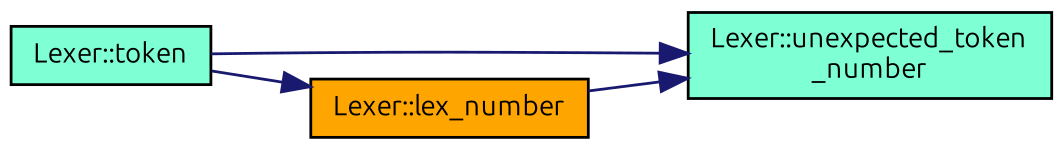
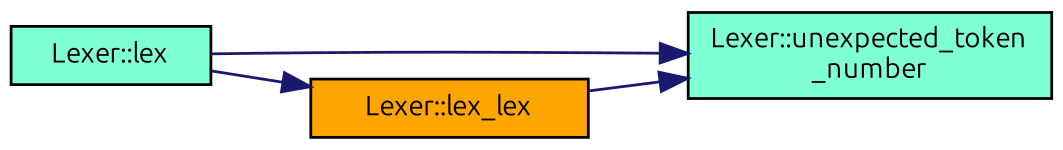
(111, 56) -> (111, 56)
(450, 108) -> (450, 108)
